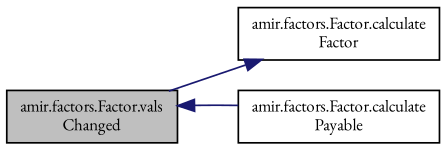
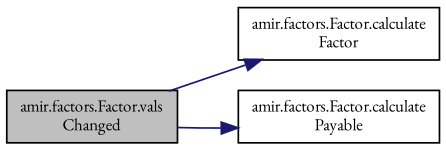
(217, 105) -> (199, 128)
